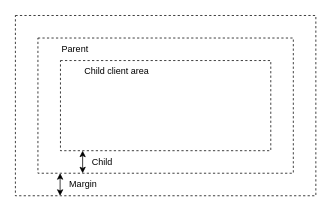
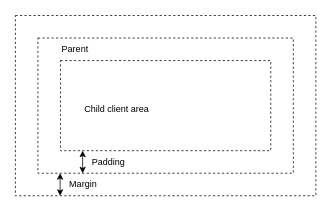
(165, 72) -> (165, 109)
(102, 162) -> (108, 162)
